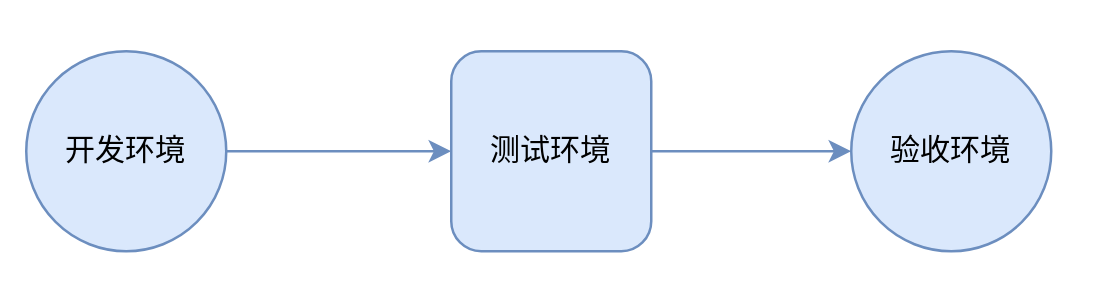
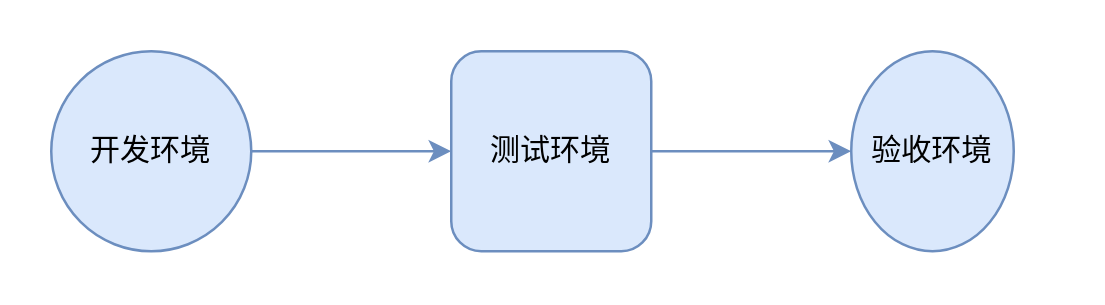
(126, 151) -> (151, 151)
(951, 151) -> (933, 151)
